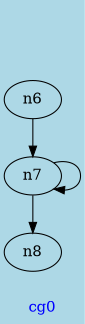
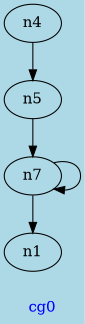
none -> (33, 23)
(33, 100) -> (33, 100)
(33, 252) -> (33, 252)
